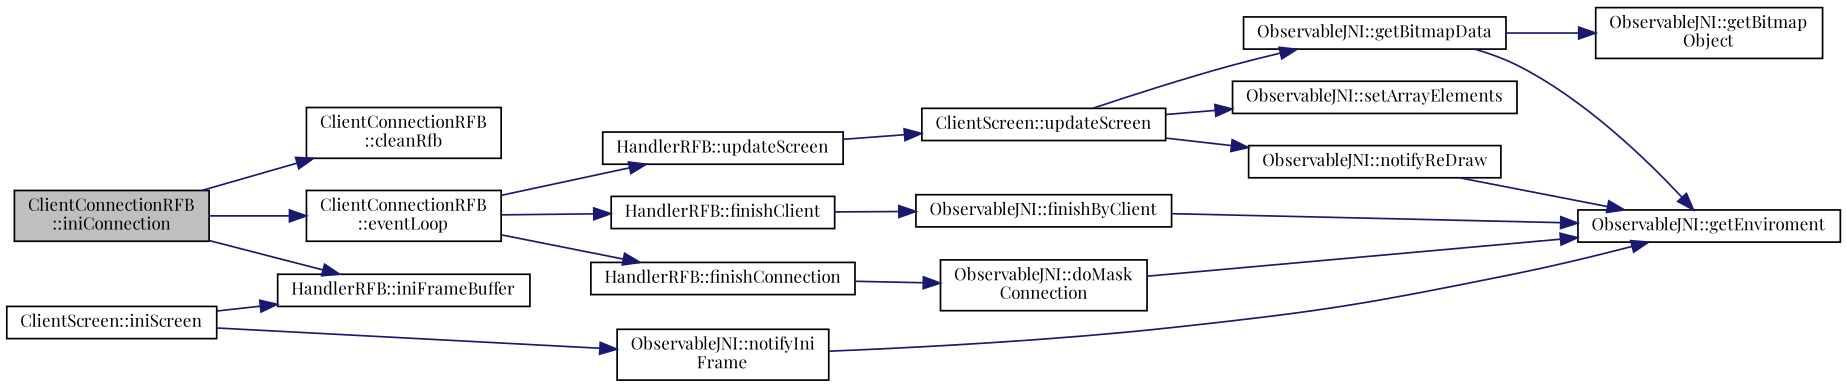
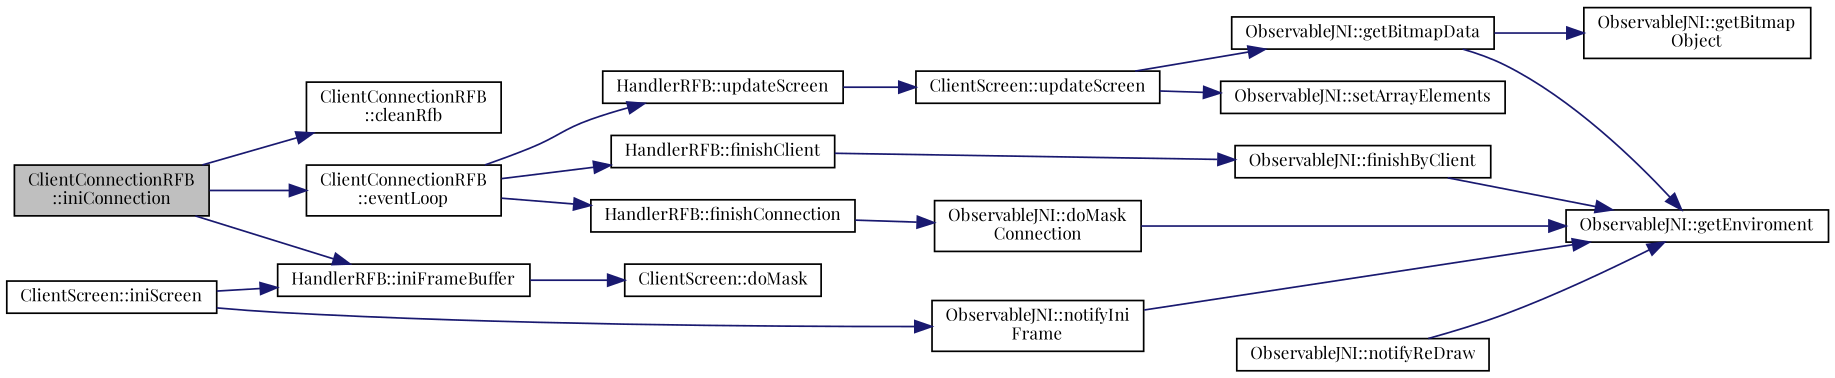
(1199, 142) -> none
none -> (723, 280)
